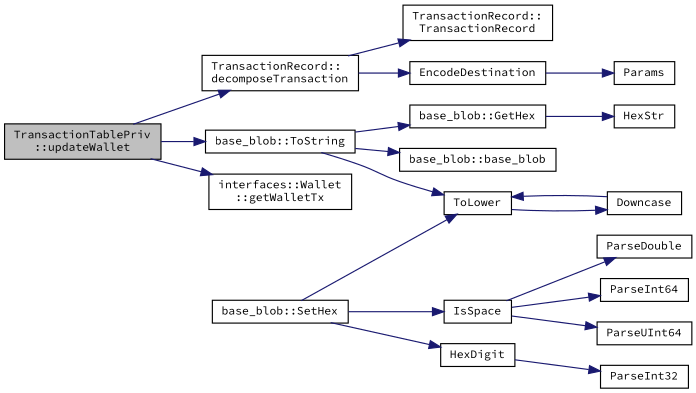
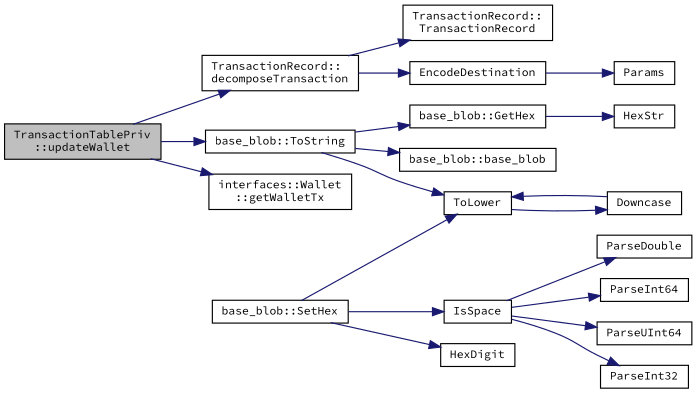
(552, 365) -> (562, 336)
